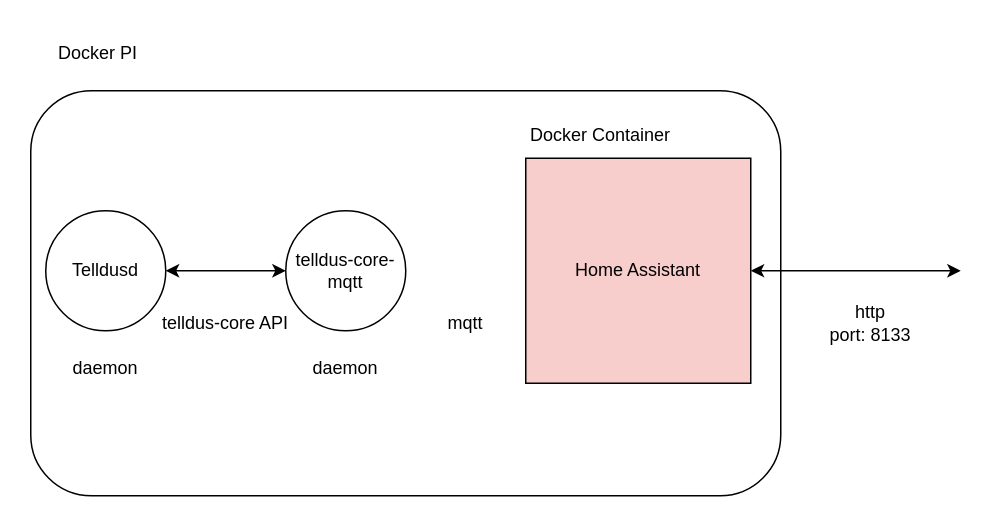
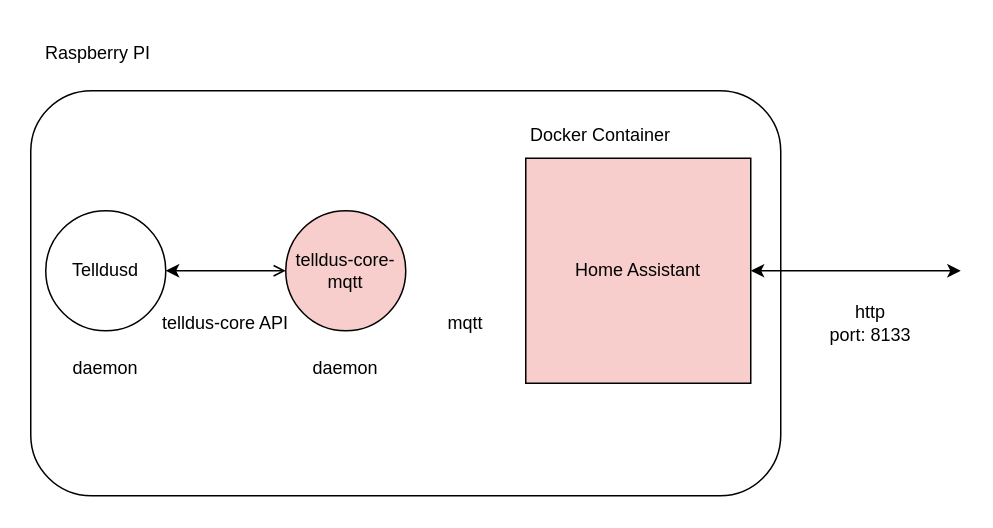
(98, 53) -> (98, 53)
(274, 271) -> (276, 271)
(346, 271) -> (346, 271)
